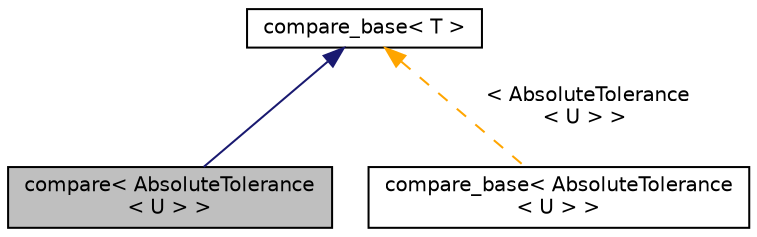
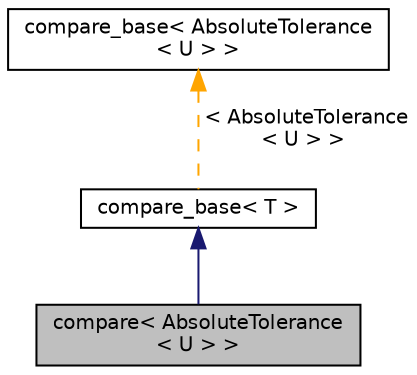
(463, 114) -> (198, 140)
